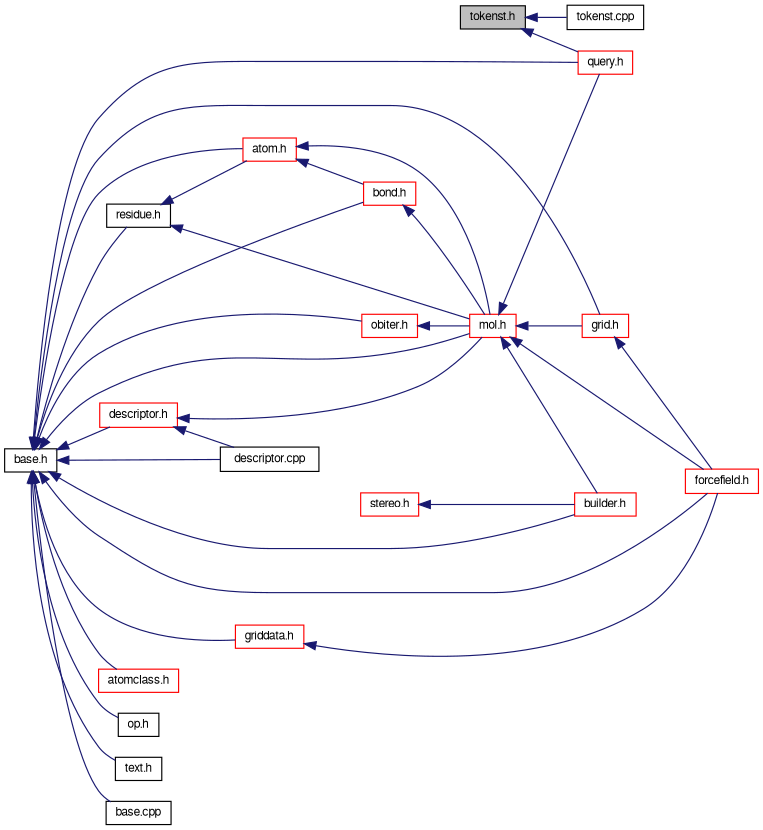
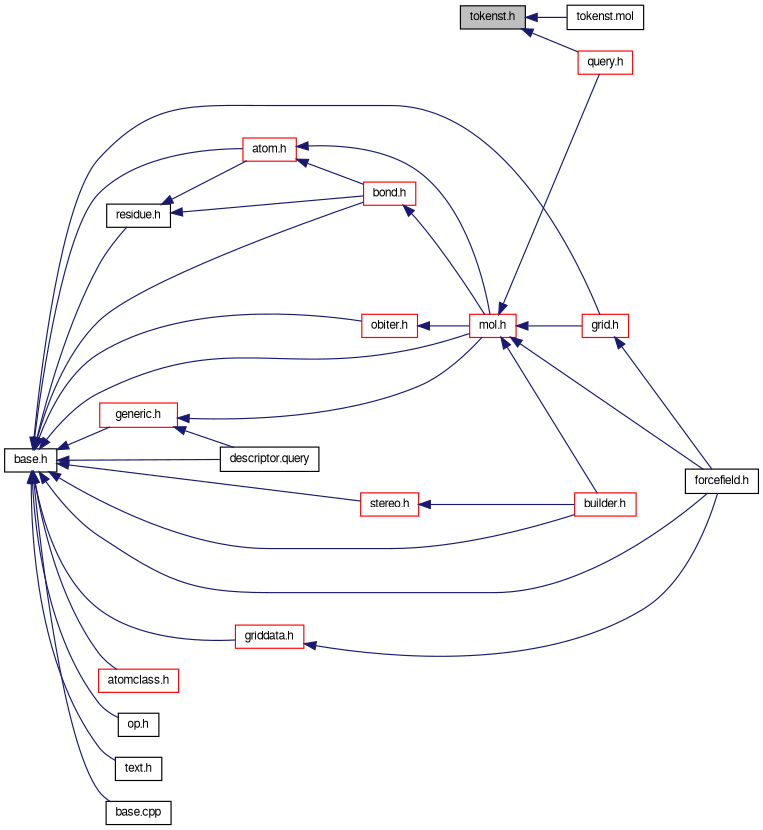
(605, 17) -> (605, 17)
(166, 70) -> (215, 483)
(326, 274) -> (273, 204)
(139, 415) -> (139, 415)
(270, 459) -> (270, 459)
(722, 481) -> (722, 481)
